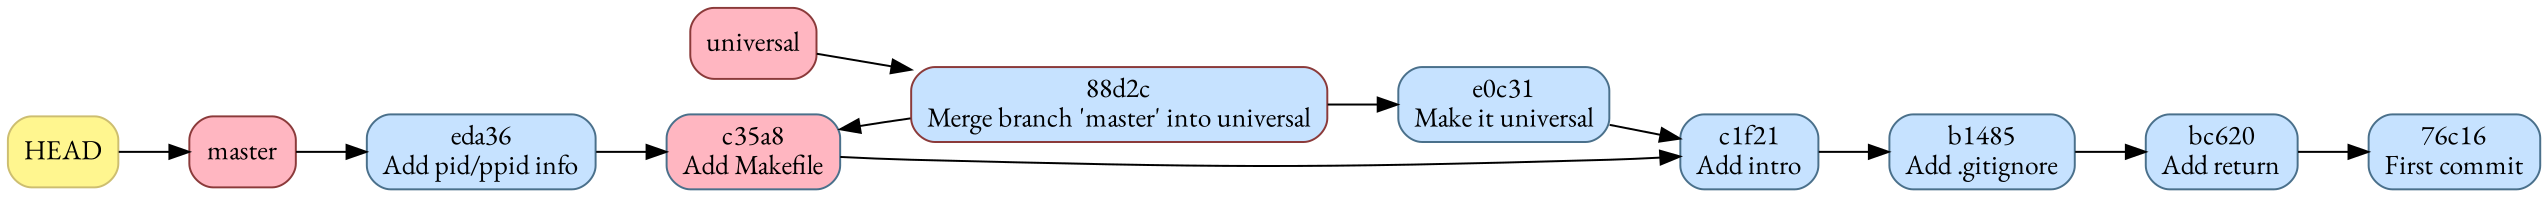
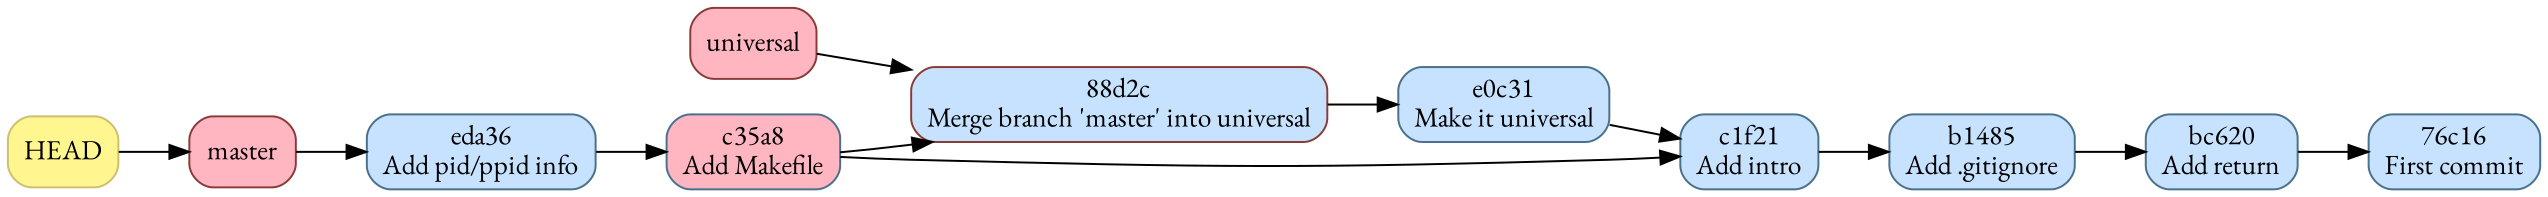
(885, 122) -> (891, 147)
